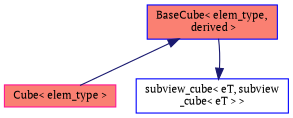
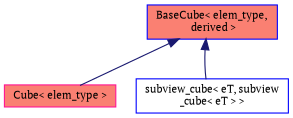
(220, 53) -> (205, 65)
